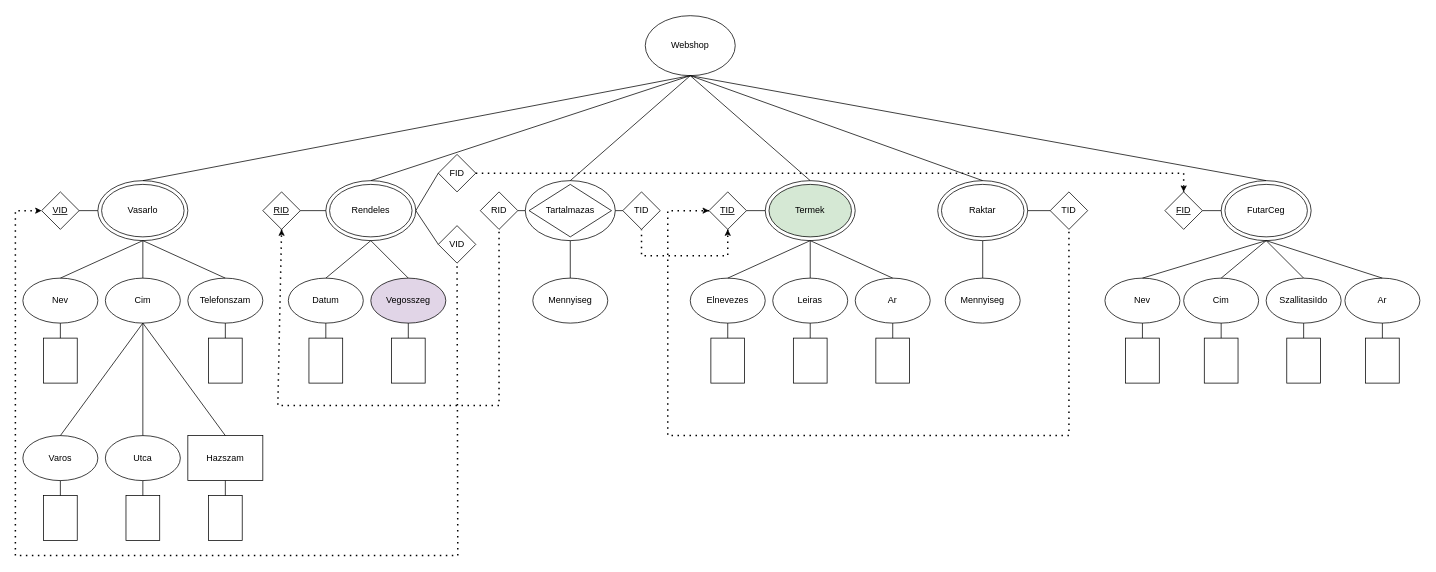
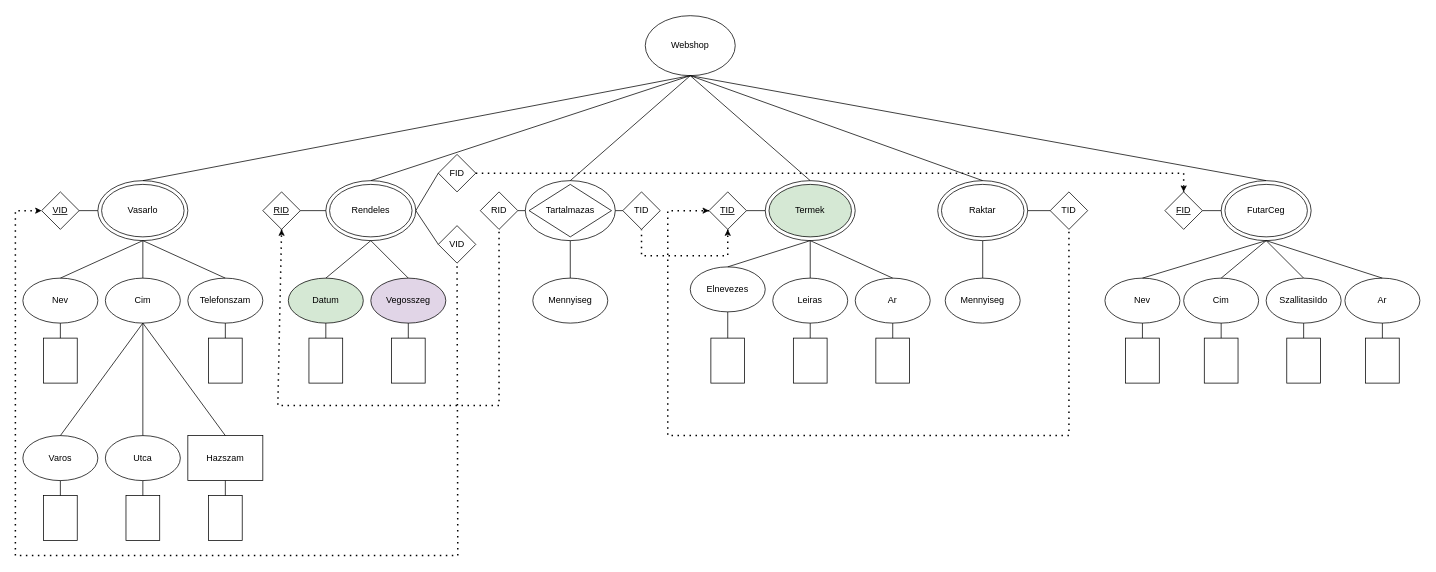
(326, 300) -> (326, 300)
(728, 300) -> (728, 289)
